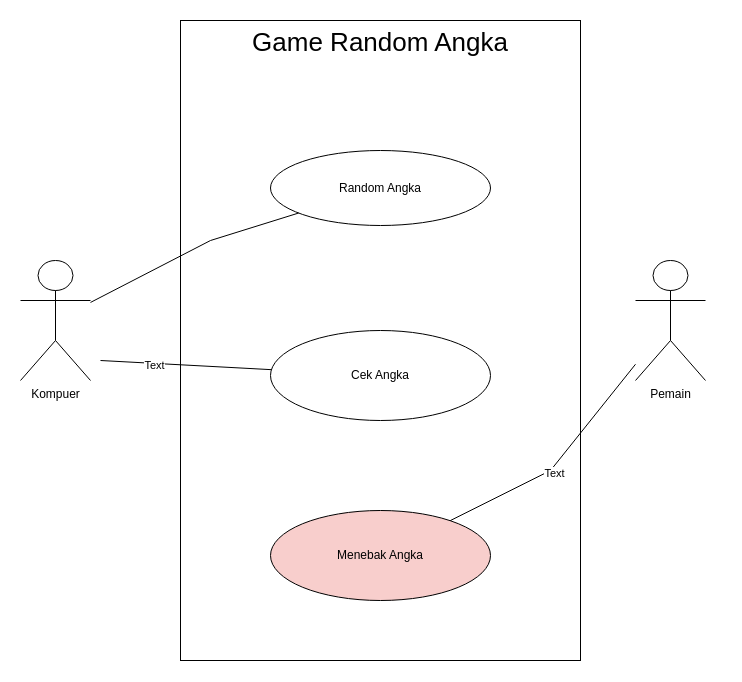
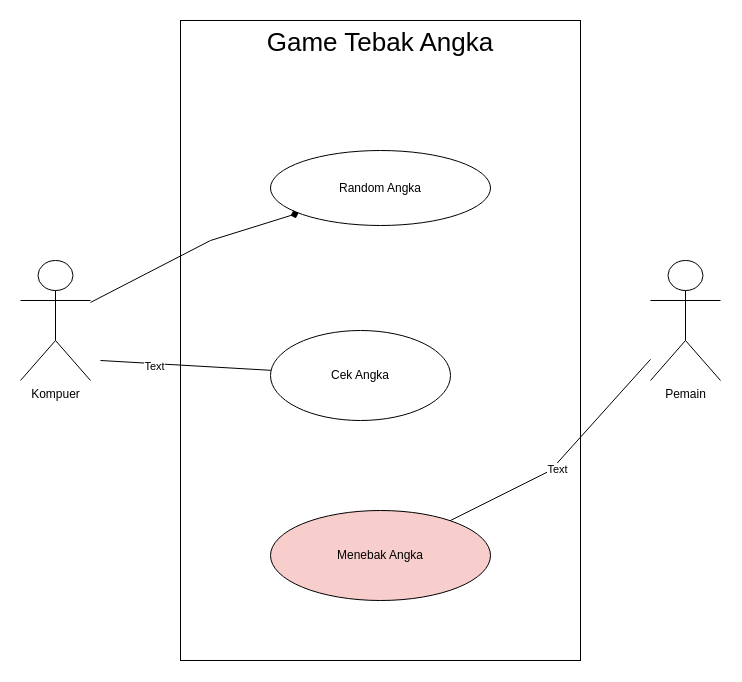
(381, 35) -> (381, 35)
(294, 215) -> (290, 216)
(671, 321) -> (686, 321)
(381, 376) -> (361, 376)
